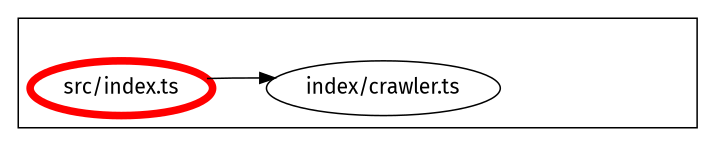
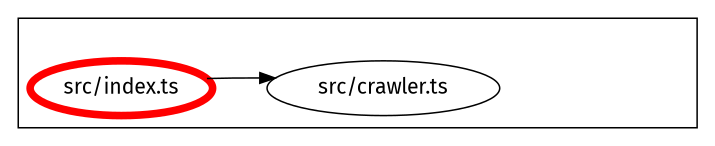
(383, 88) -> (383, 88)
